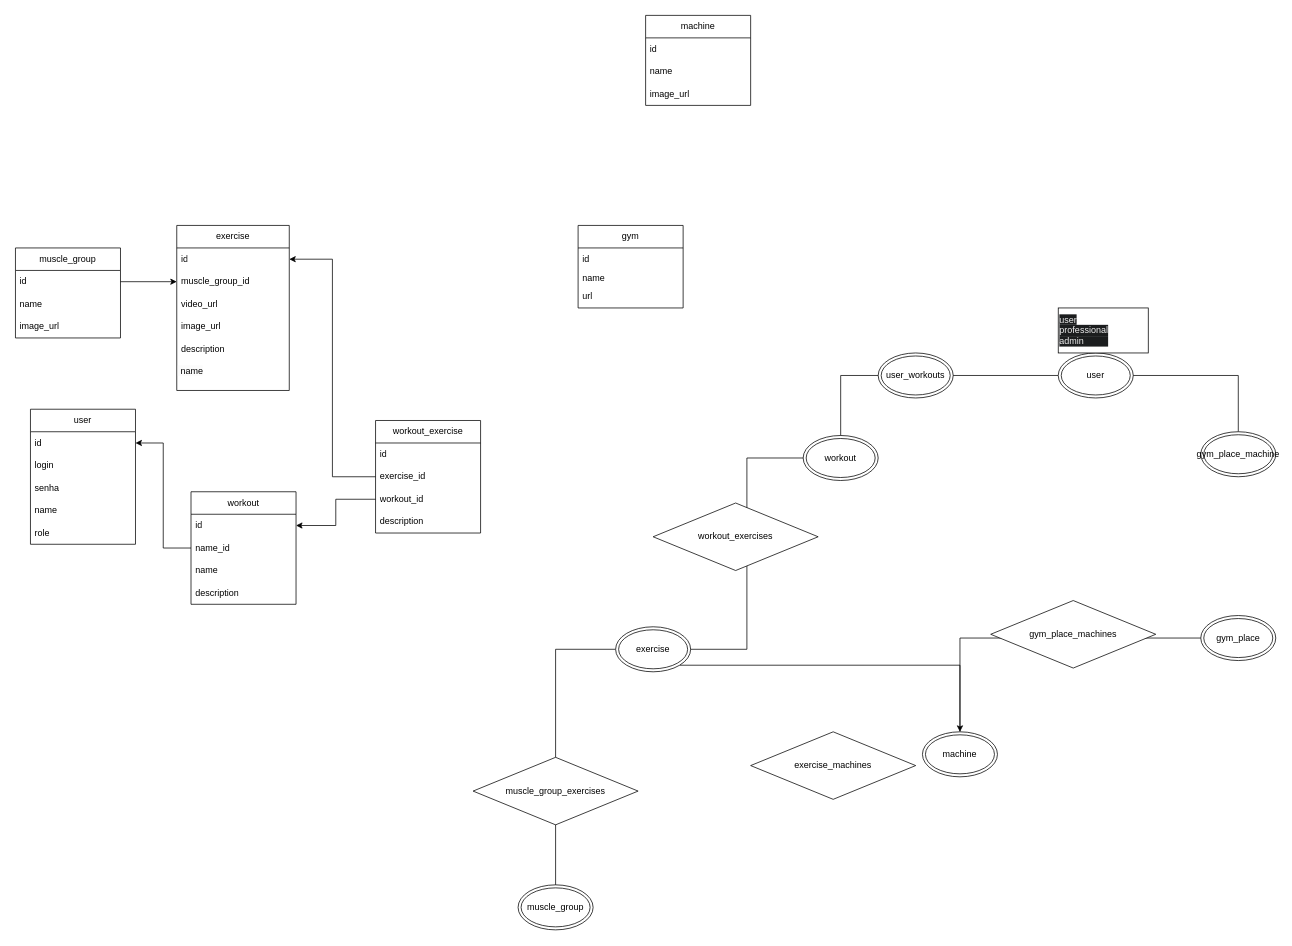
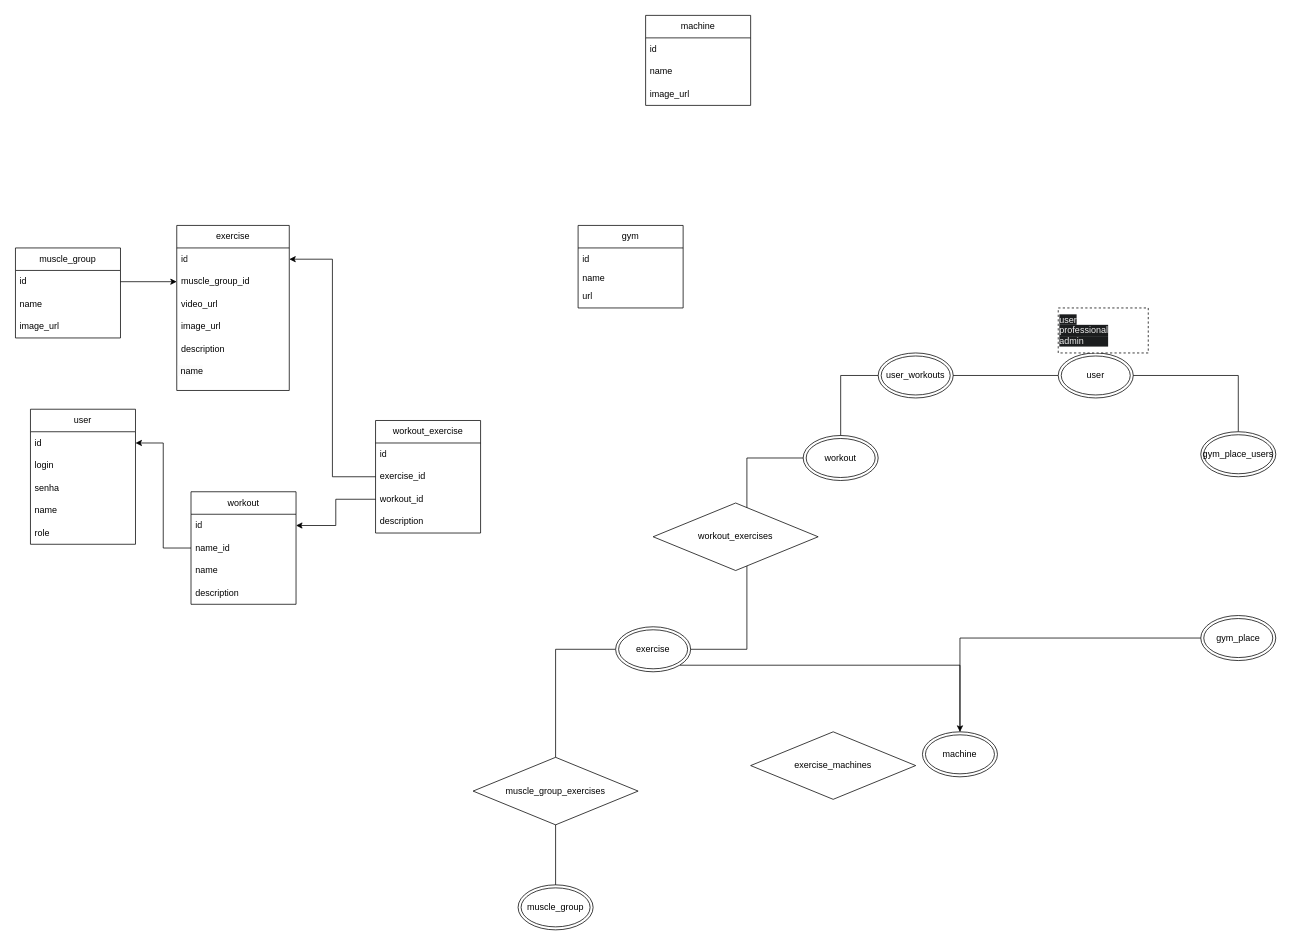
(1103, 330) -> (1103, 330)
(1238, 454) -> (1238, 454)
(1073, 634) -> none
